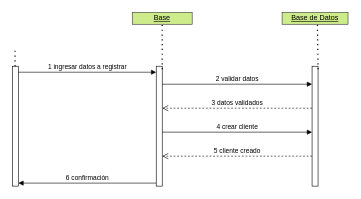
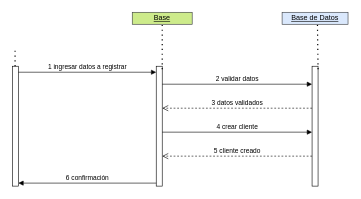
(315, 18) -> (315, 18)
